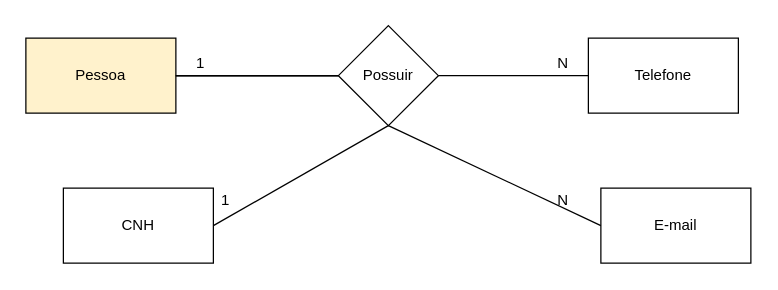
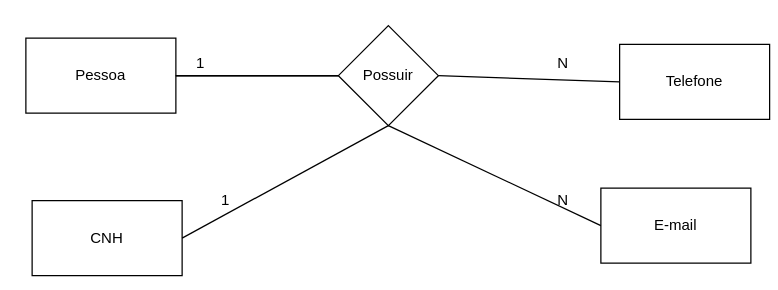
(101, 76) -> (101, 76)
(663, 76) -> (694, 82)
(138, 226) -> (107, 238)
